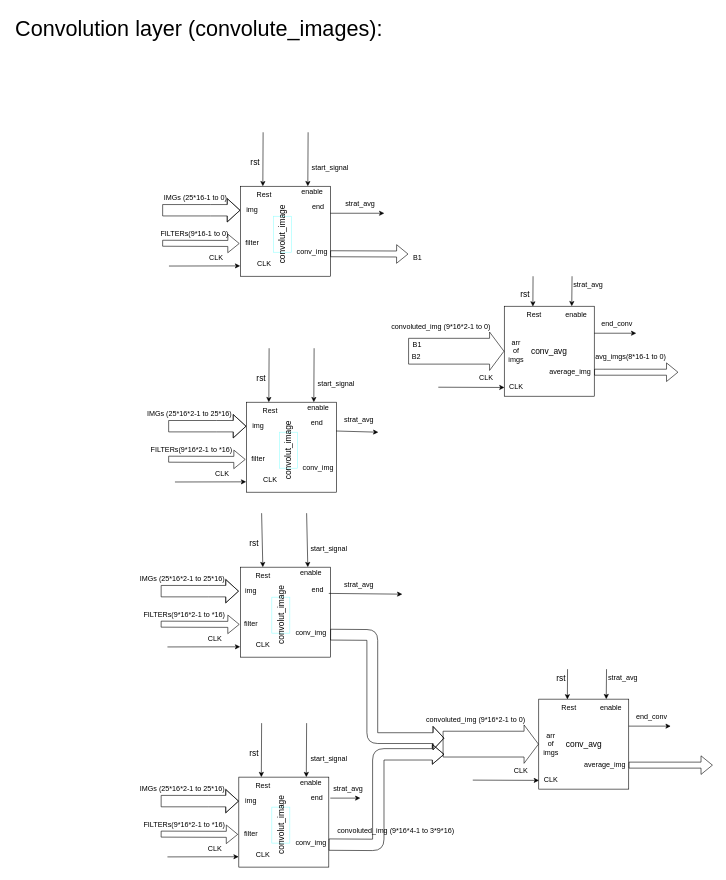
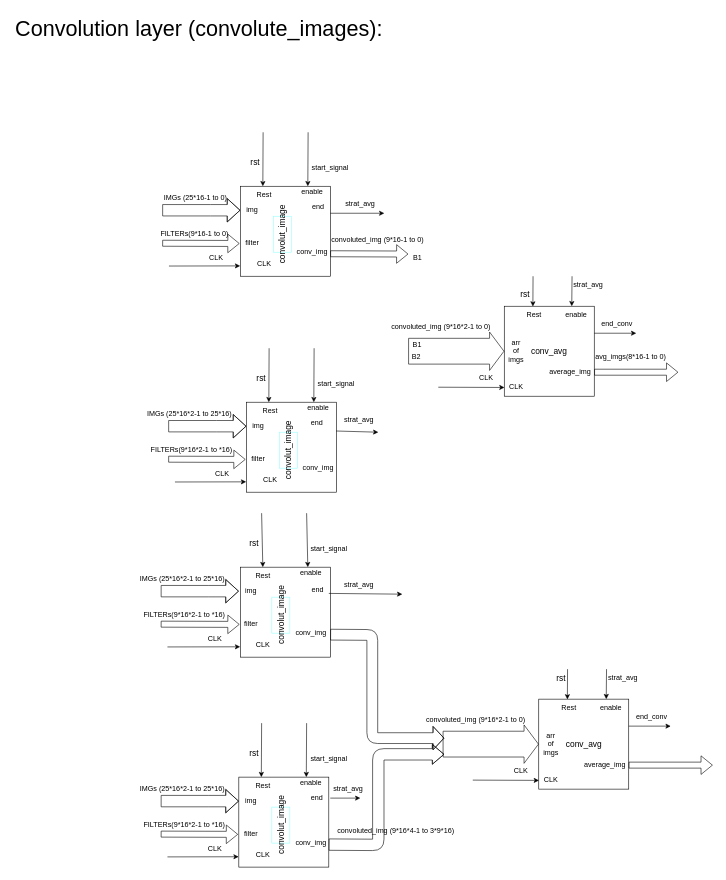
none -> (384, 237)
